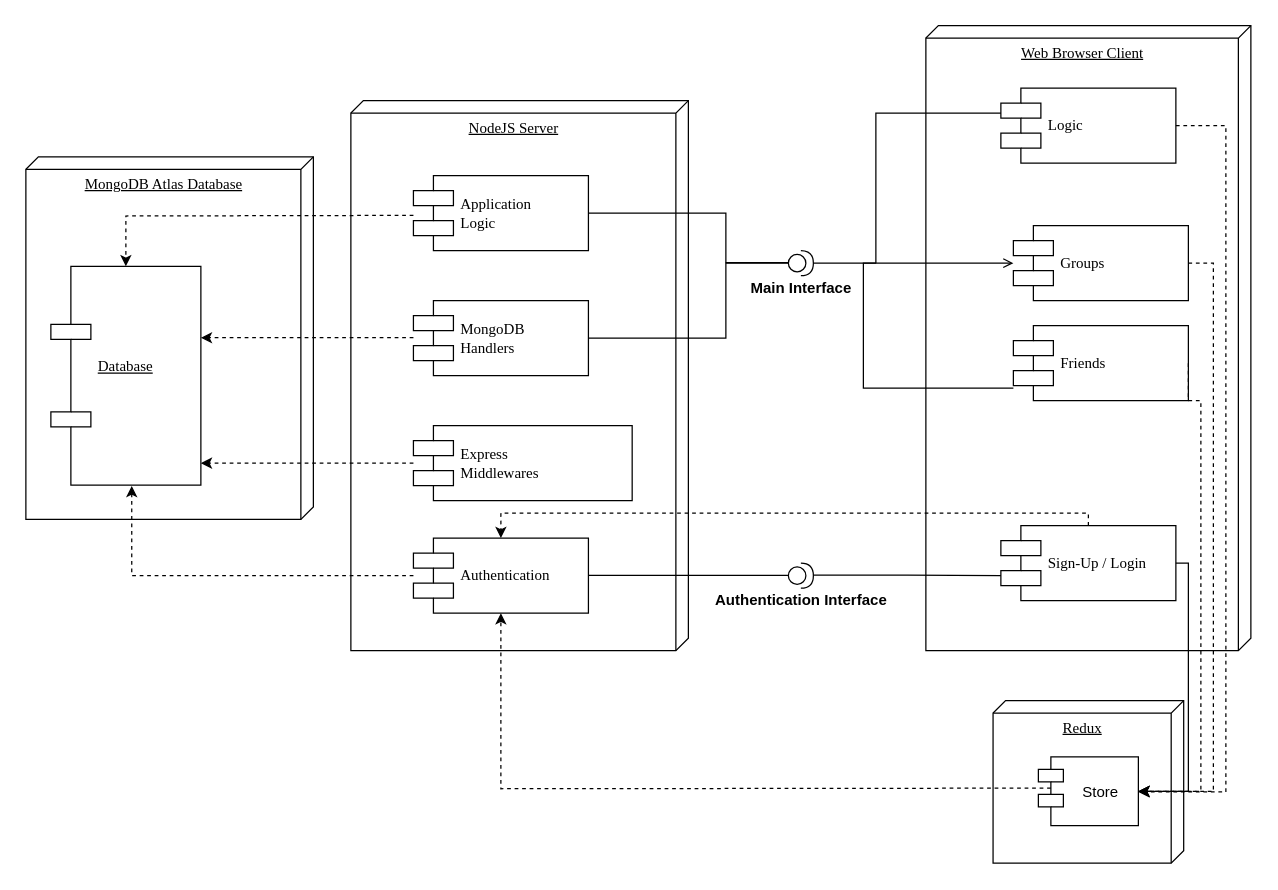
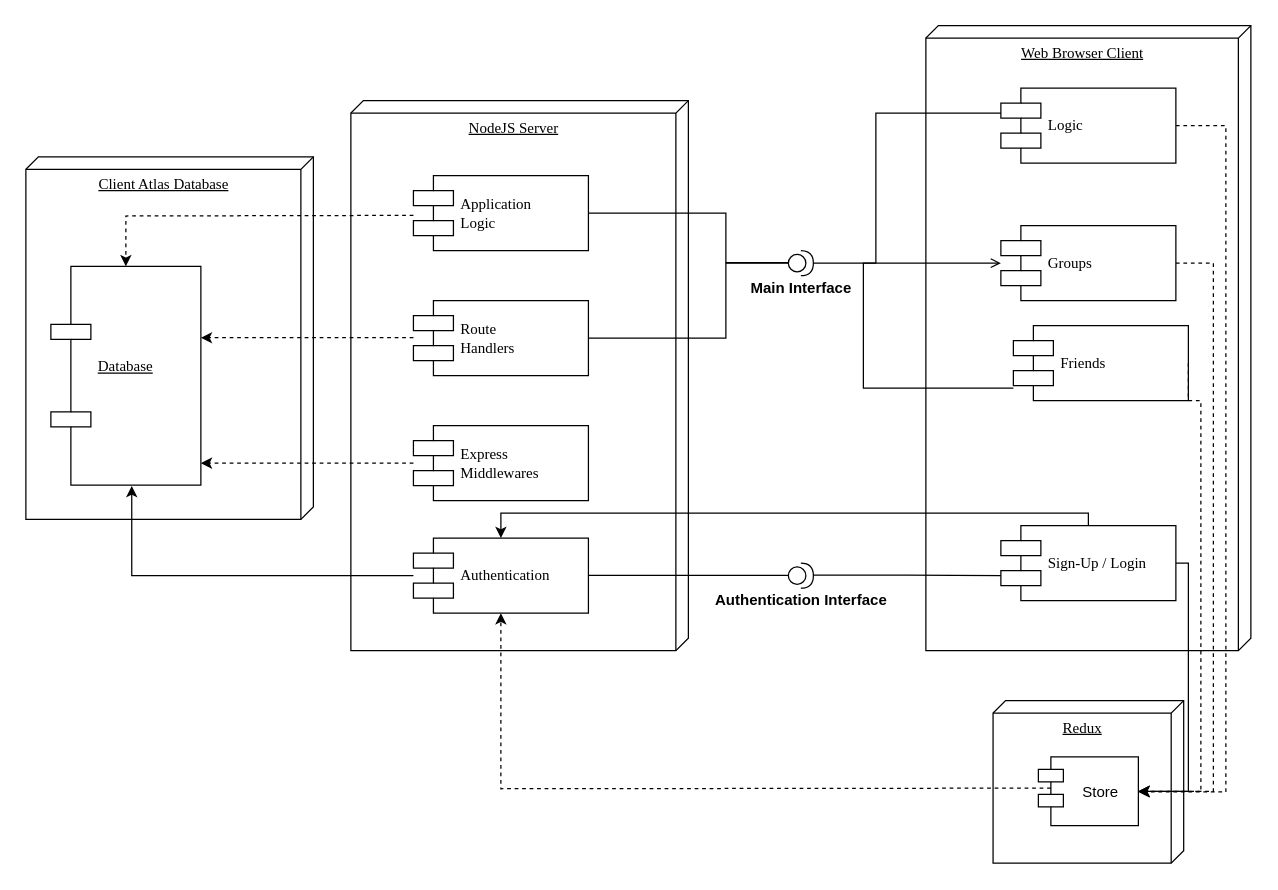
(164, 185) -> (164, 185)
(1101, 263) -> (1088, 263)
(492, 338) -> (492, 338)
(523, 463) -> (501, 463)
(792, 513) -> (792, 513)
(232, 576) -> (232, 576)
